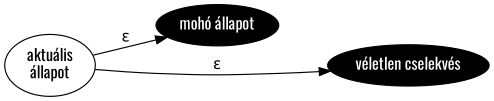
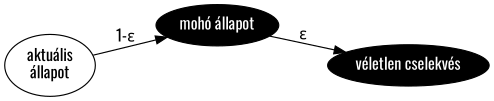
(126, 37) -> (126, 37)
(207, 75) -> (302, 43)
